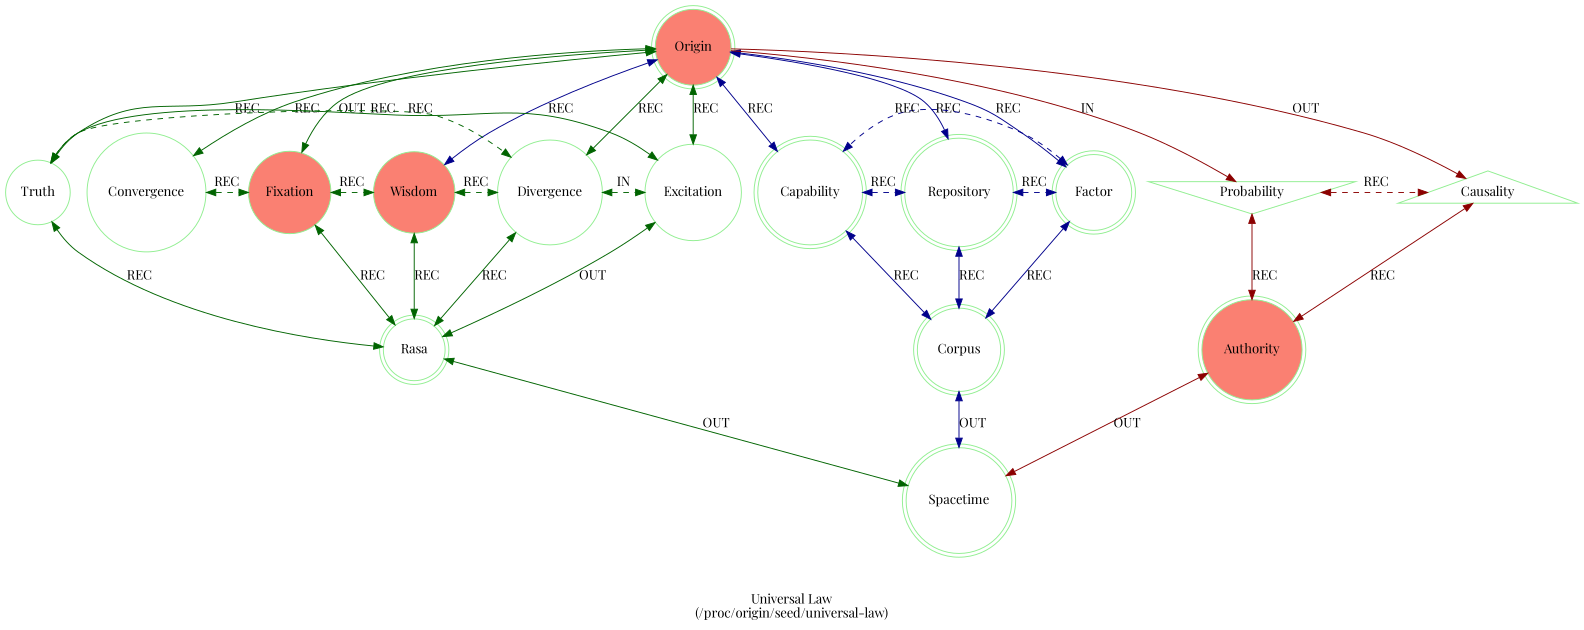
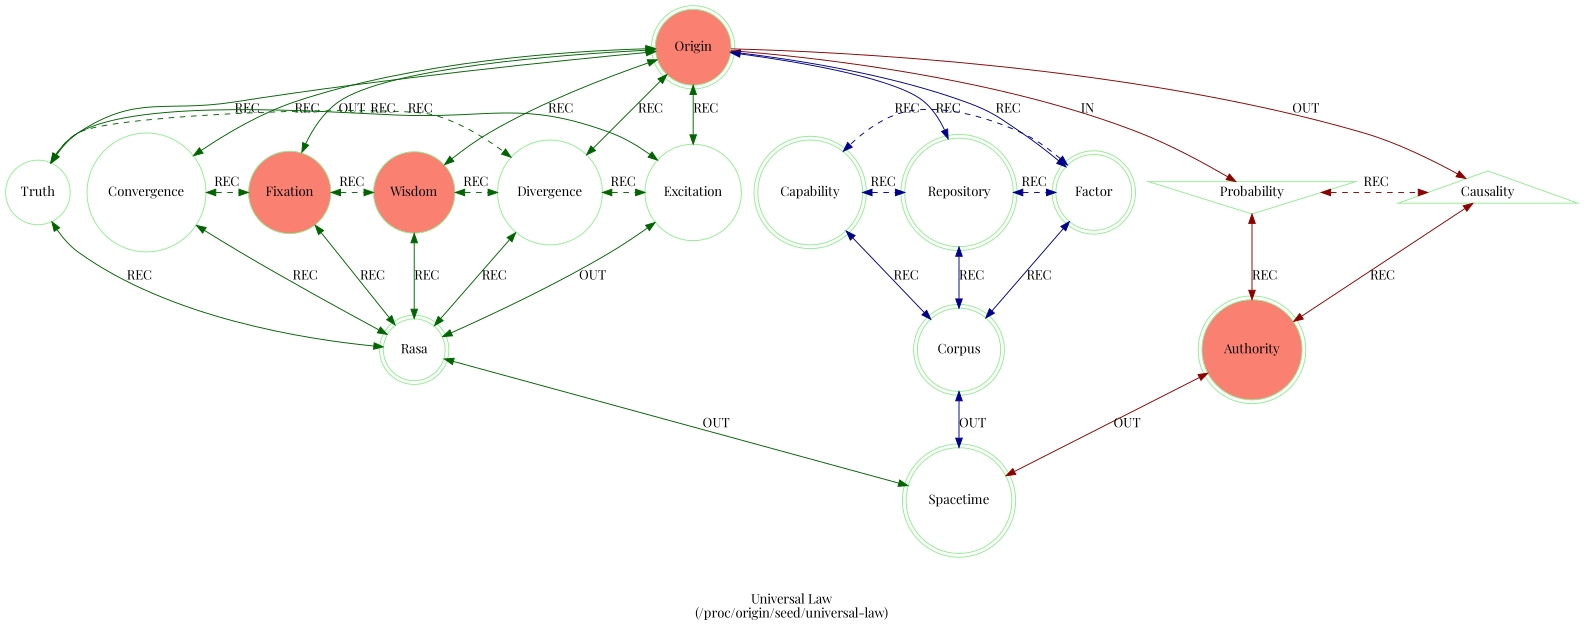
(546, 103) -> (546, 103)
(747, 114) -> none
(624, 183) -> (624, 183)
none -> (291, 281)
